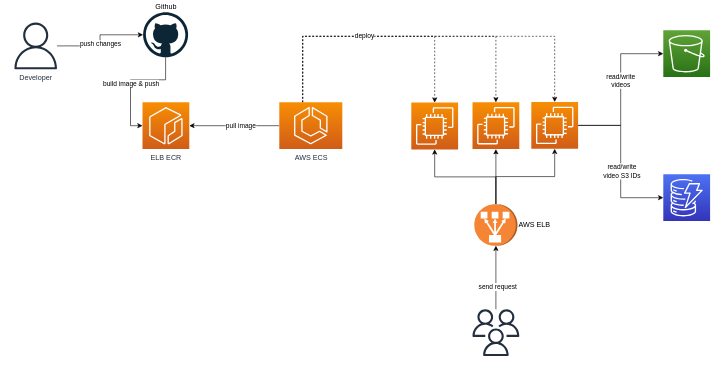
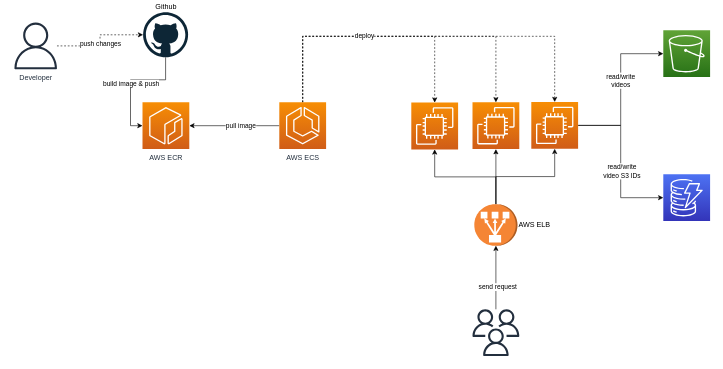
(116, 35) -> (116, 35)
(311, 126) -> (303, 126)
(166, 158) -> (166, 158)
